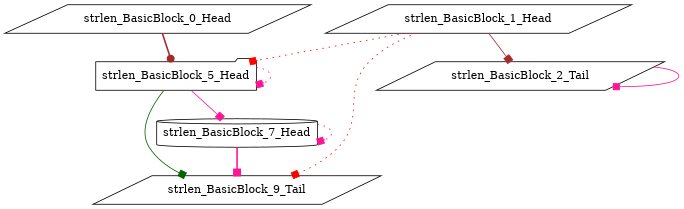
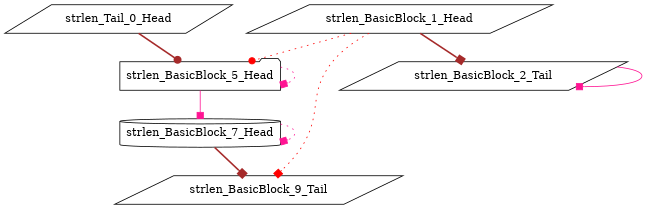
(158, 19) -> (119, 19)
(497, 44) -> (438, 45)
(331, 47) -> (303, 47)
(145, 136) -> none
(237, 158) -> (227, 159)
